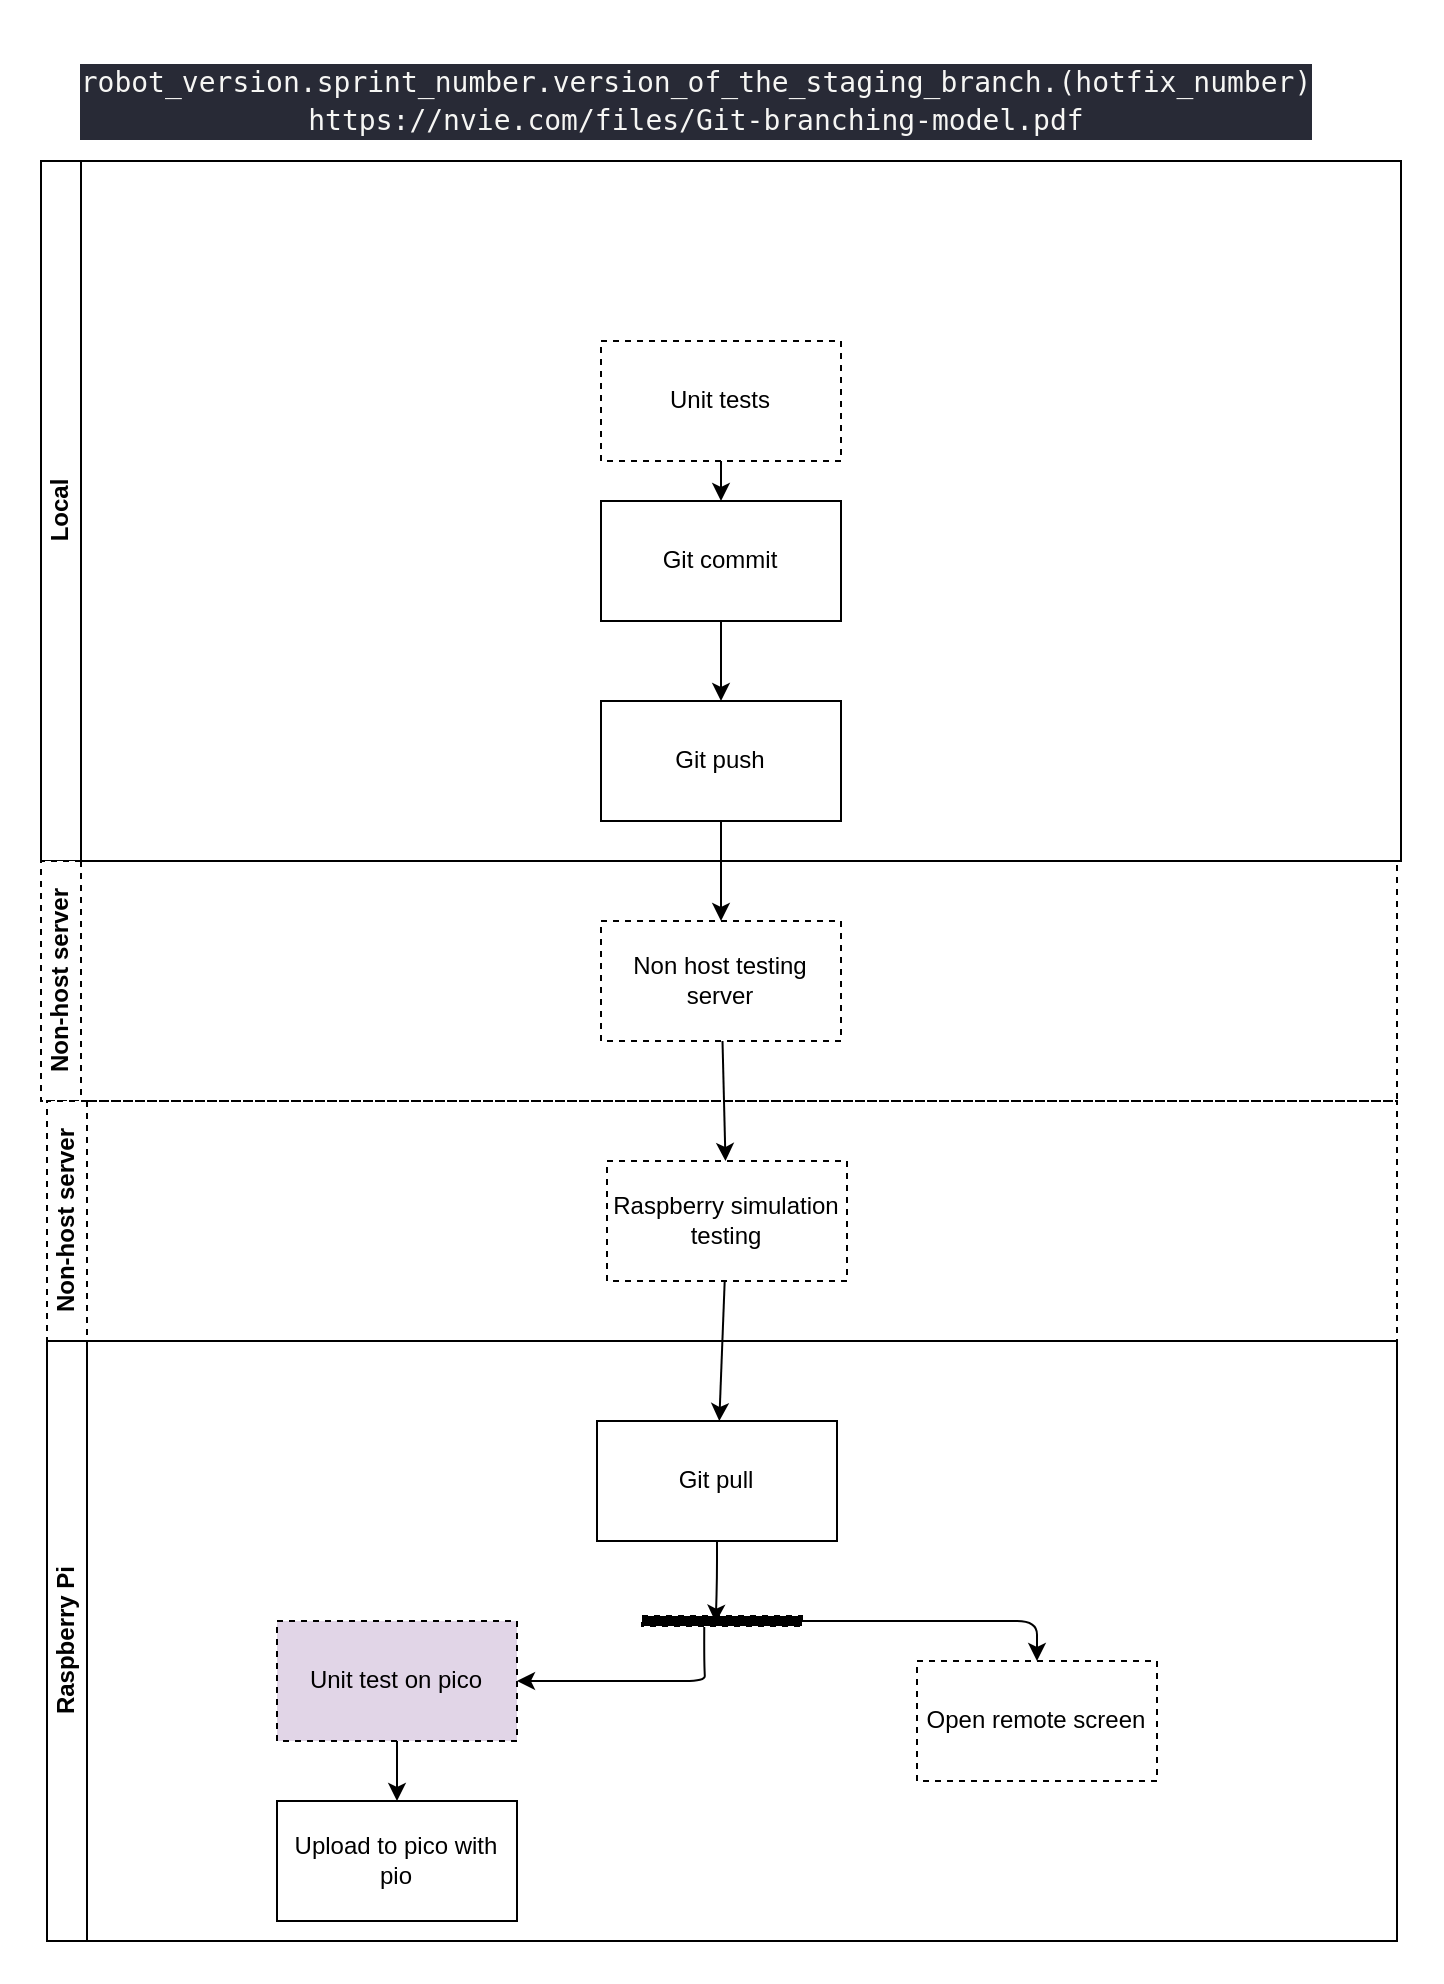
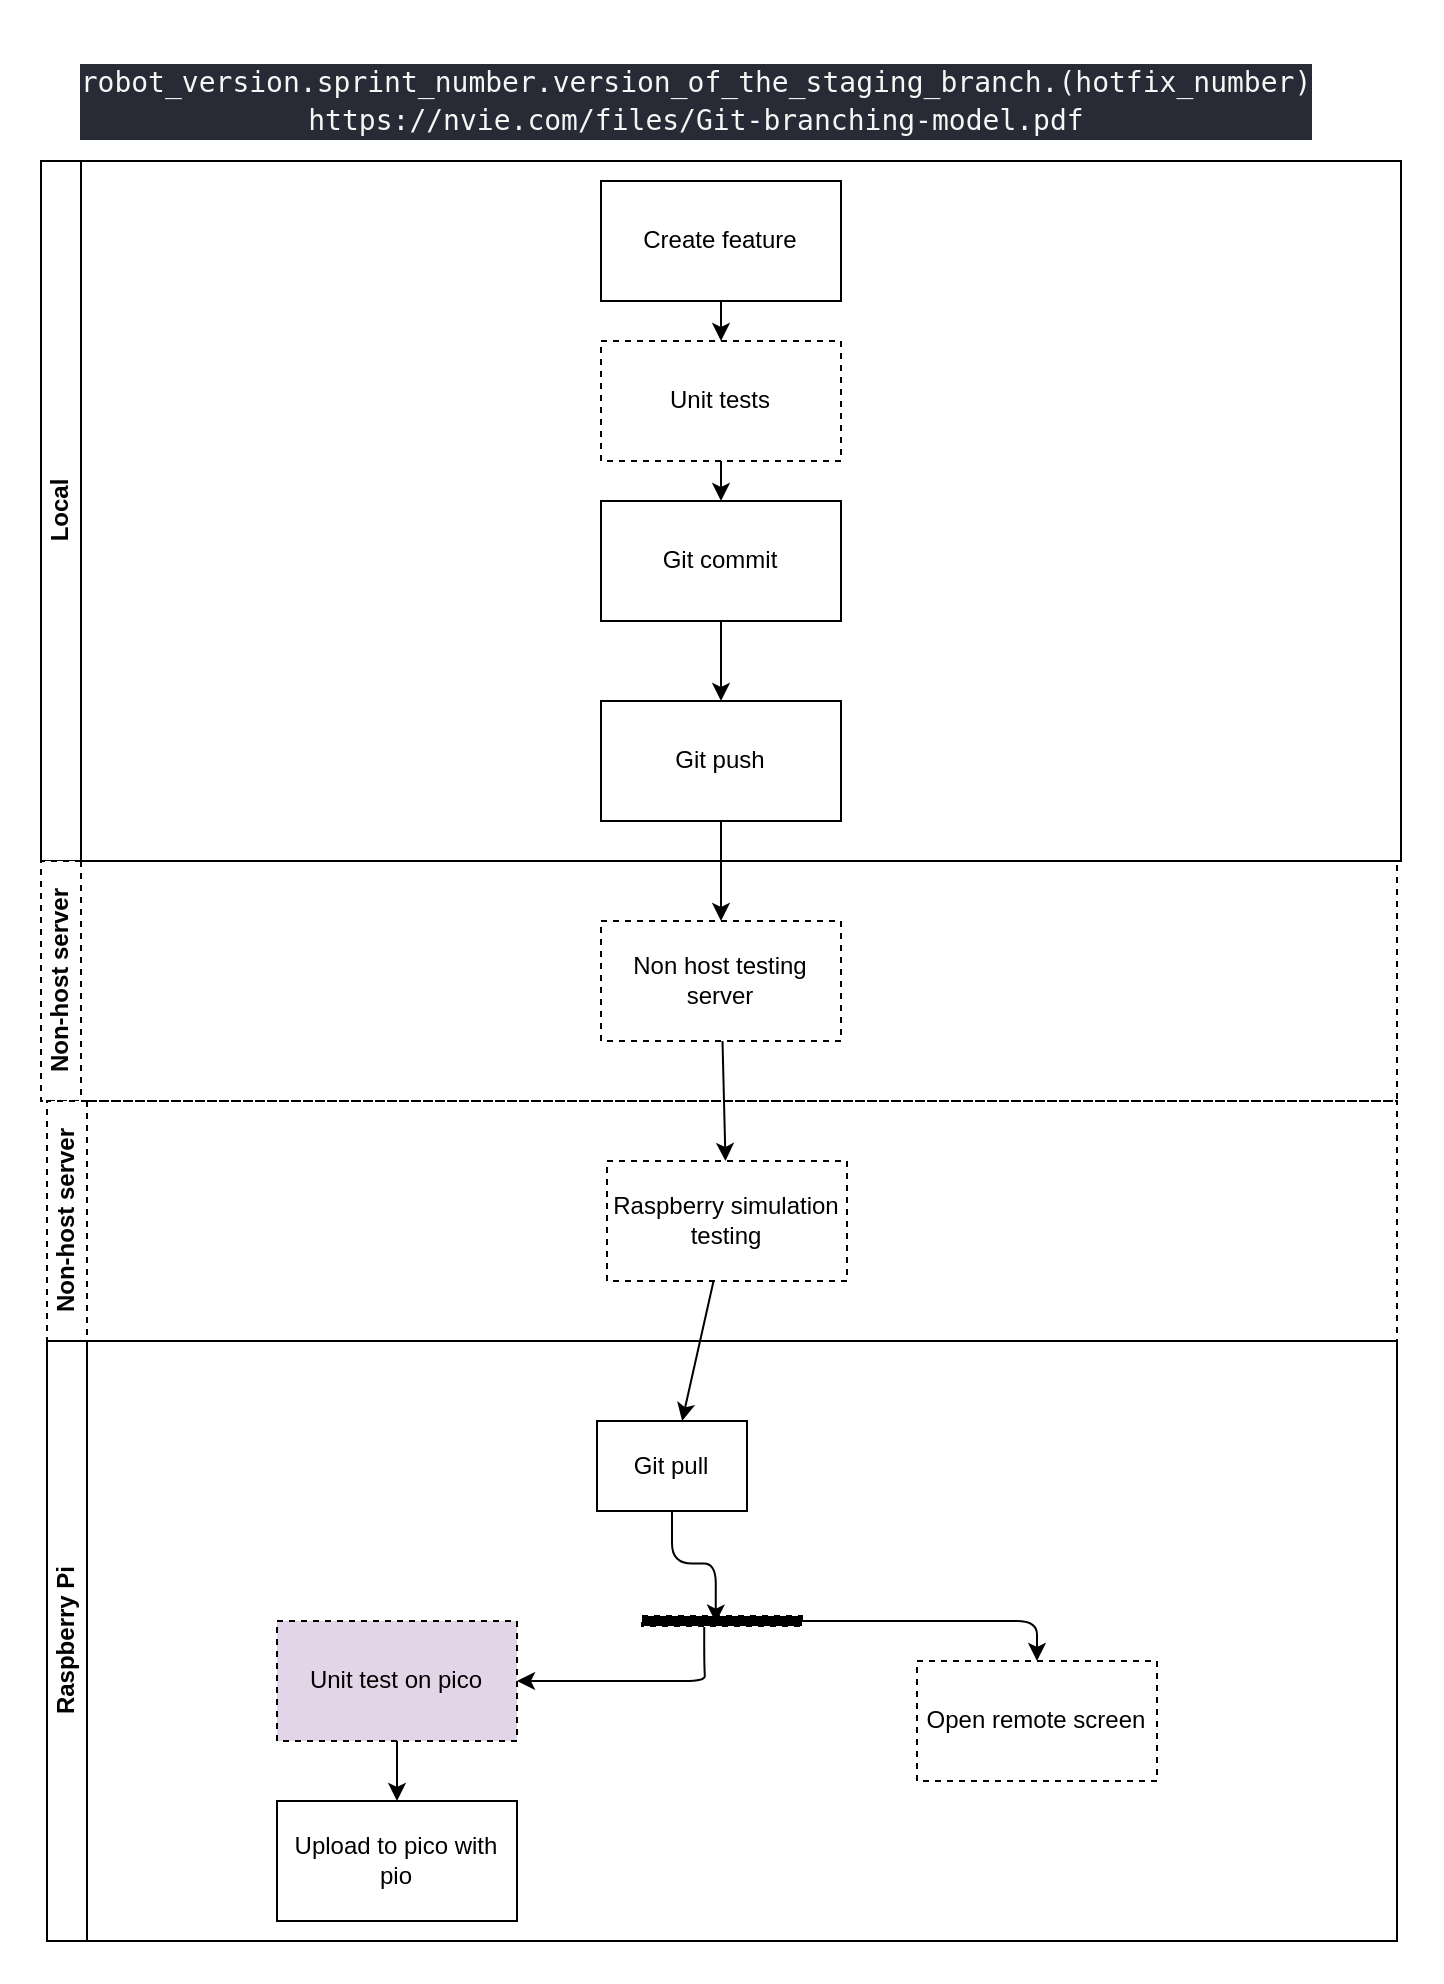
none -> (721, 241)
none -> (721, 314)
(717, 1481) -> (672, 1466)
